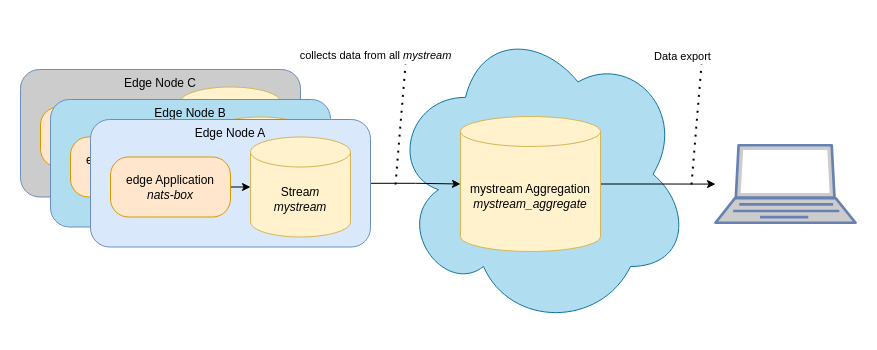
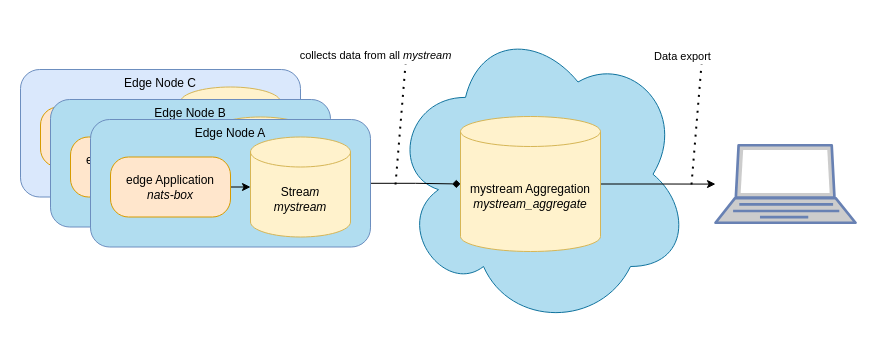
(161, 84) -> (161, 84)
(231, 134) -> (231, 134)
(452, 184) -> (451, 184)
